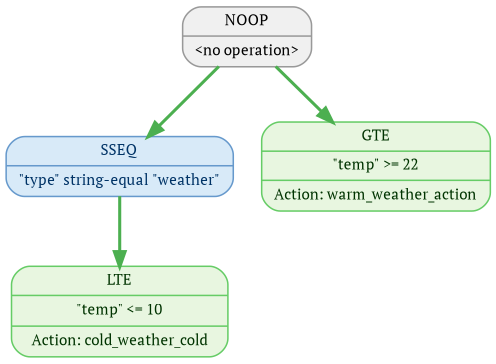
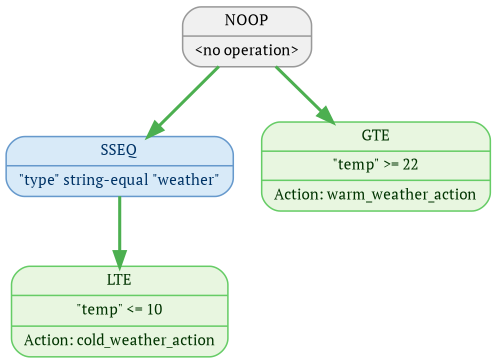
(120, 341) -> (120, 341)
